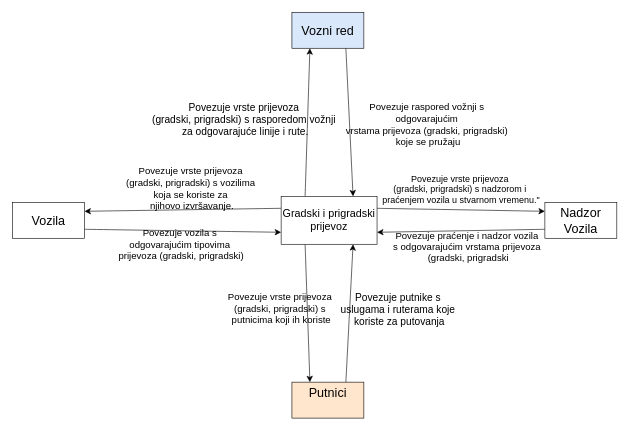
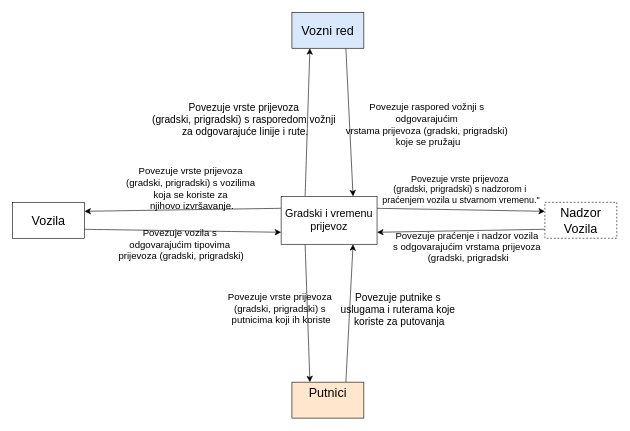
(329, 221) -> (329, 221)
(581, 221) -> (581, 221)
